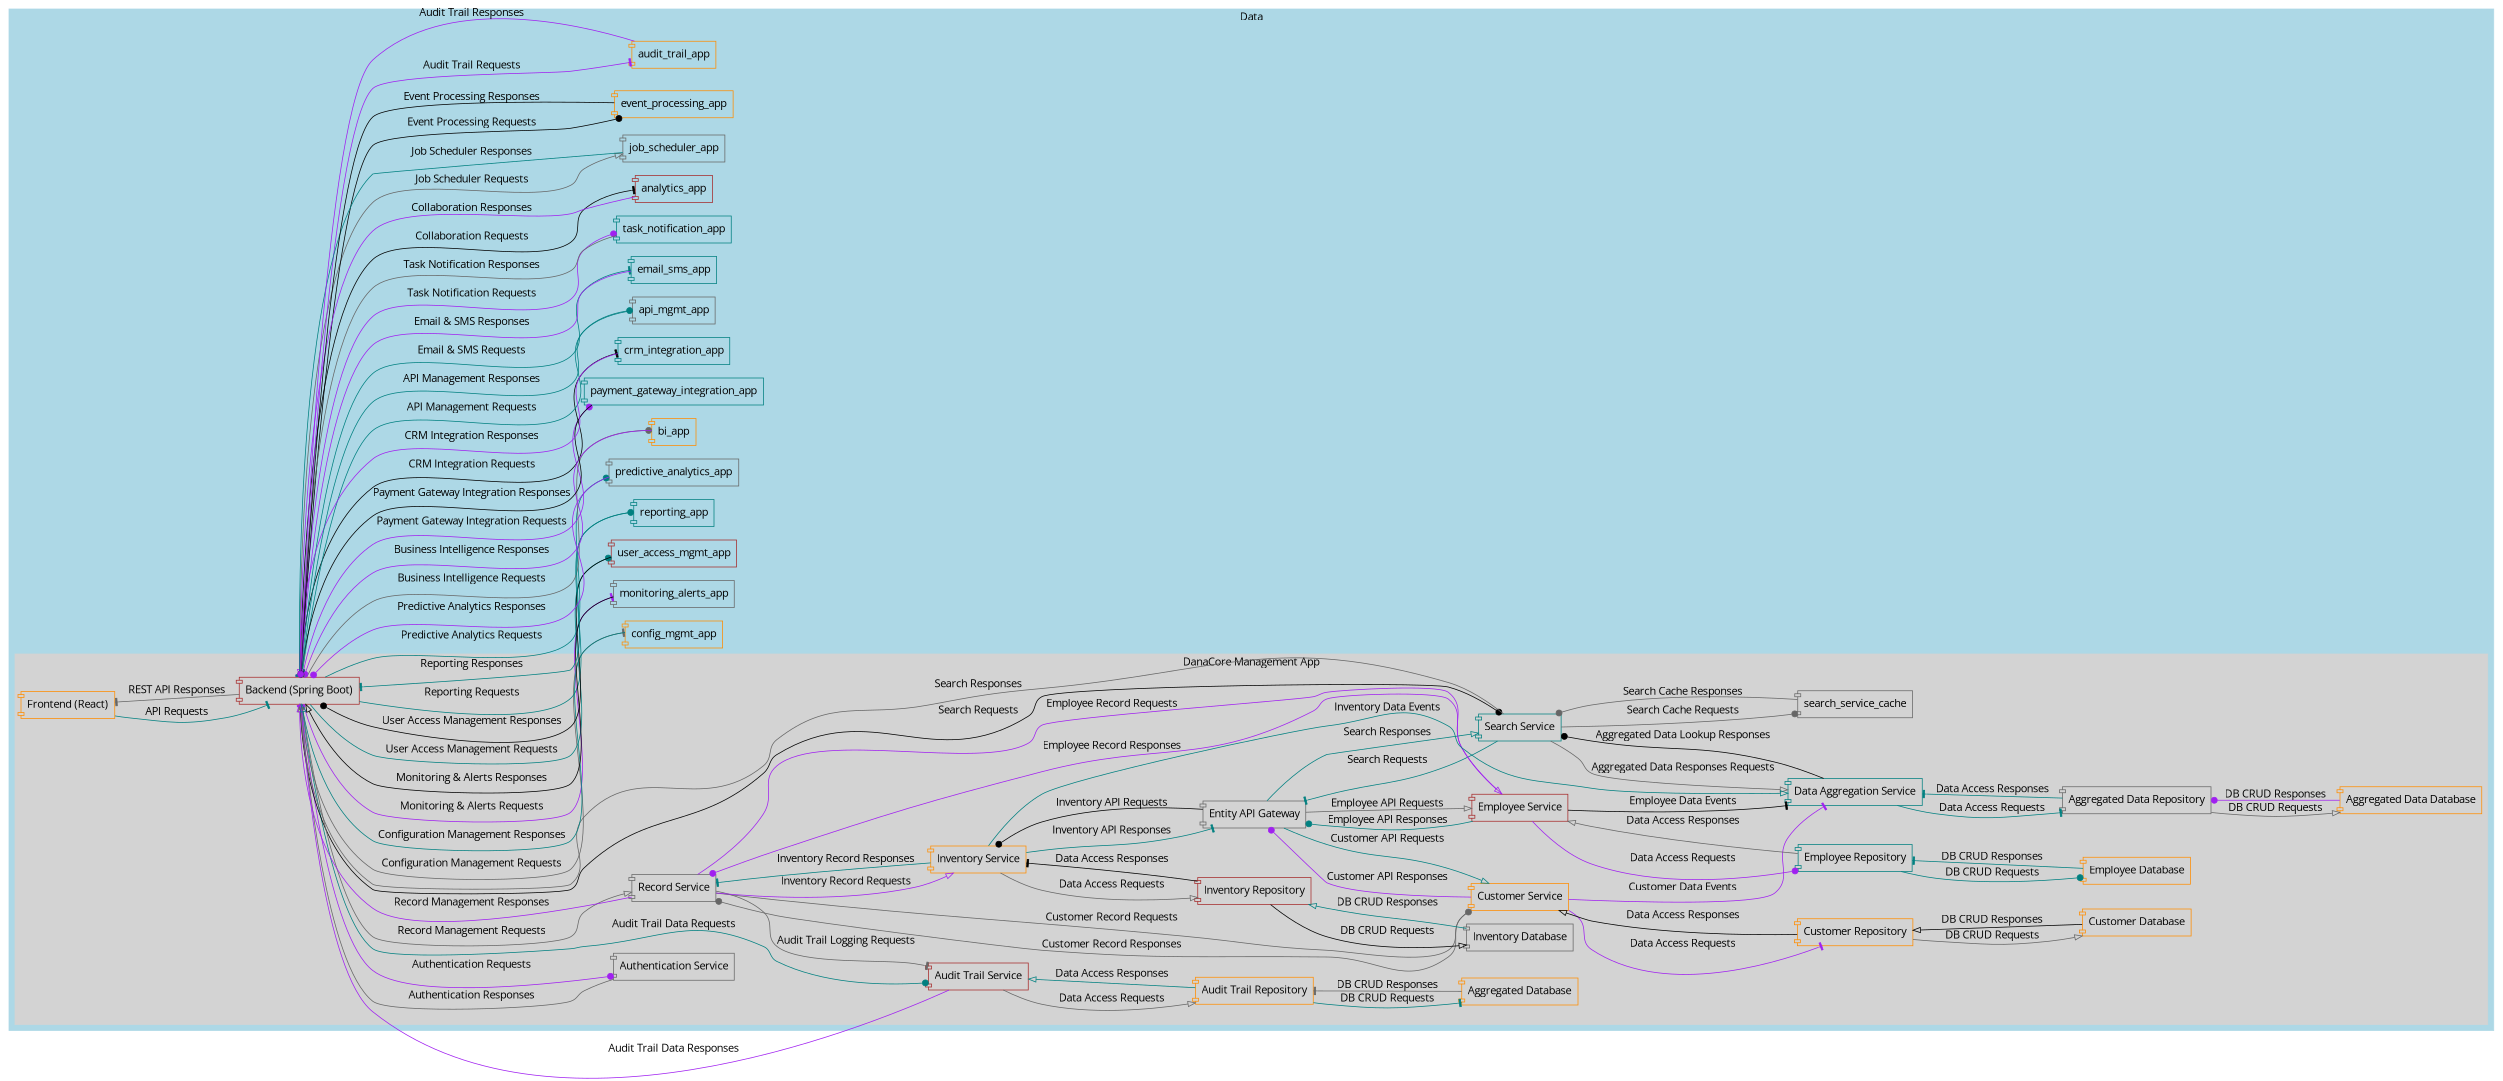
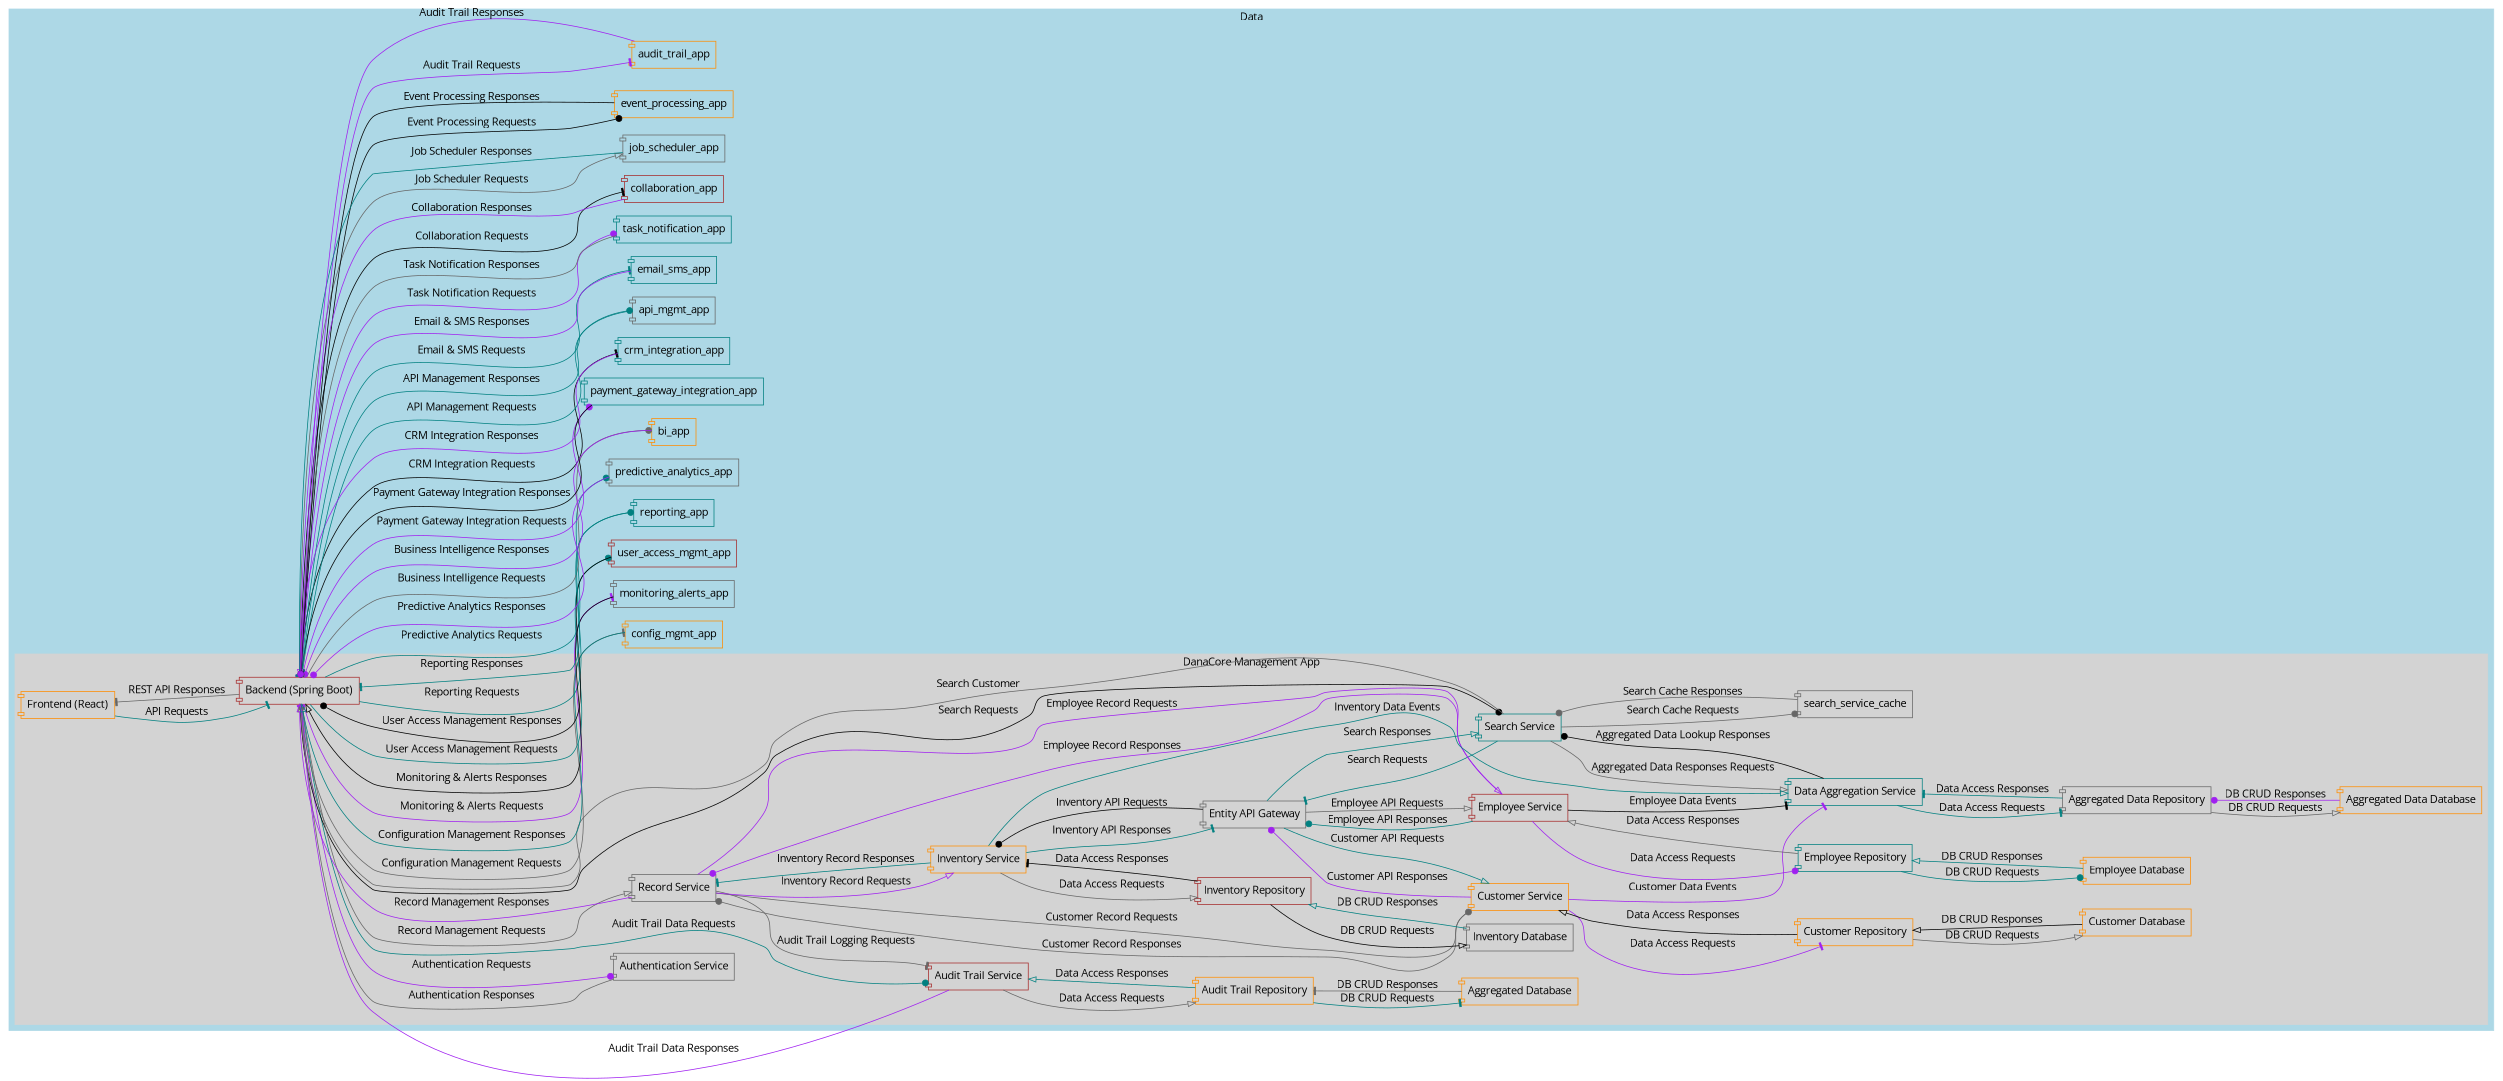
(674, 189) -> (674, 189)
(978, 684) -> (978, 684)
(2000, 865) -> (2002, 865)
